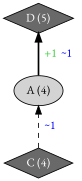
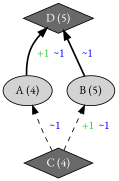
none -> (91, 91)
